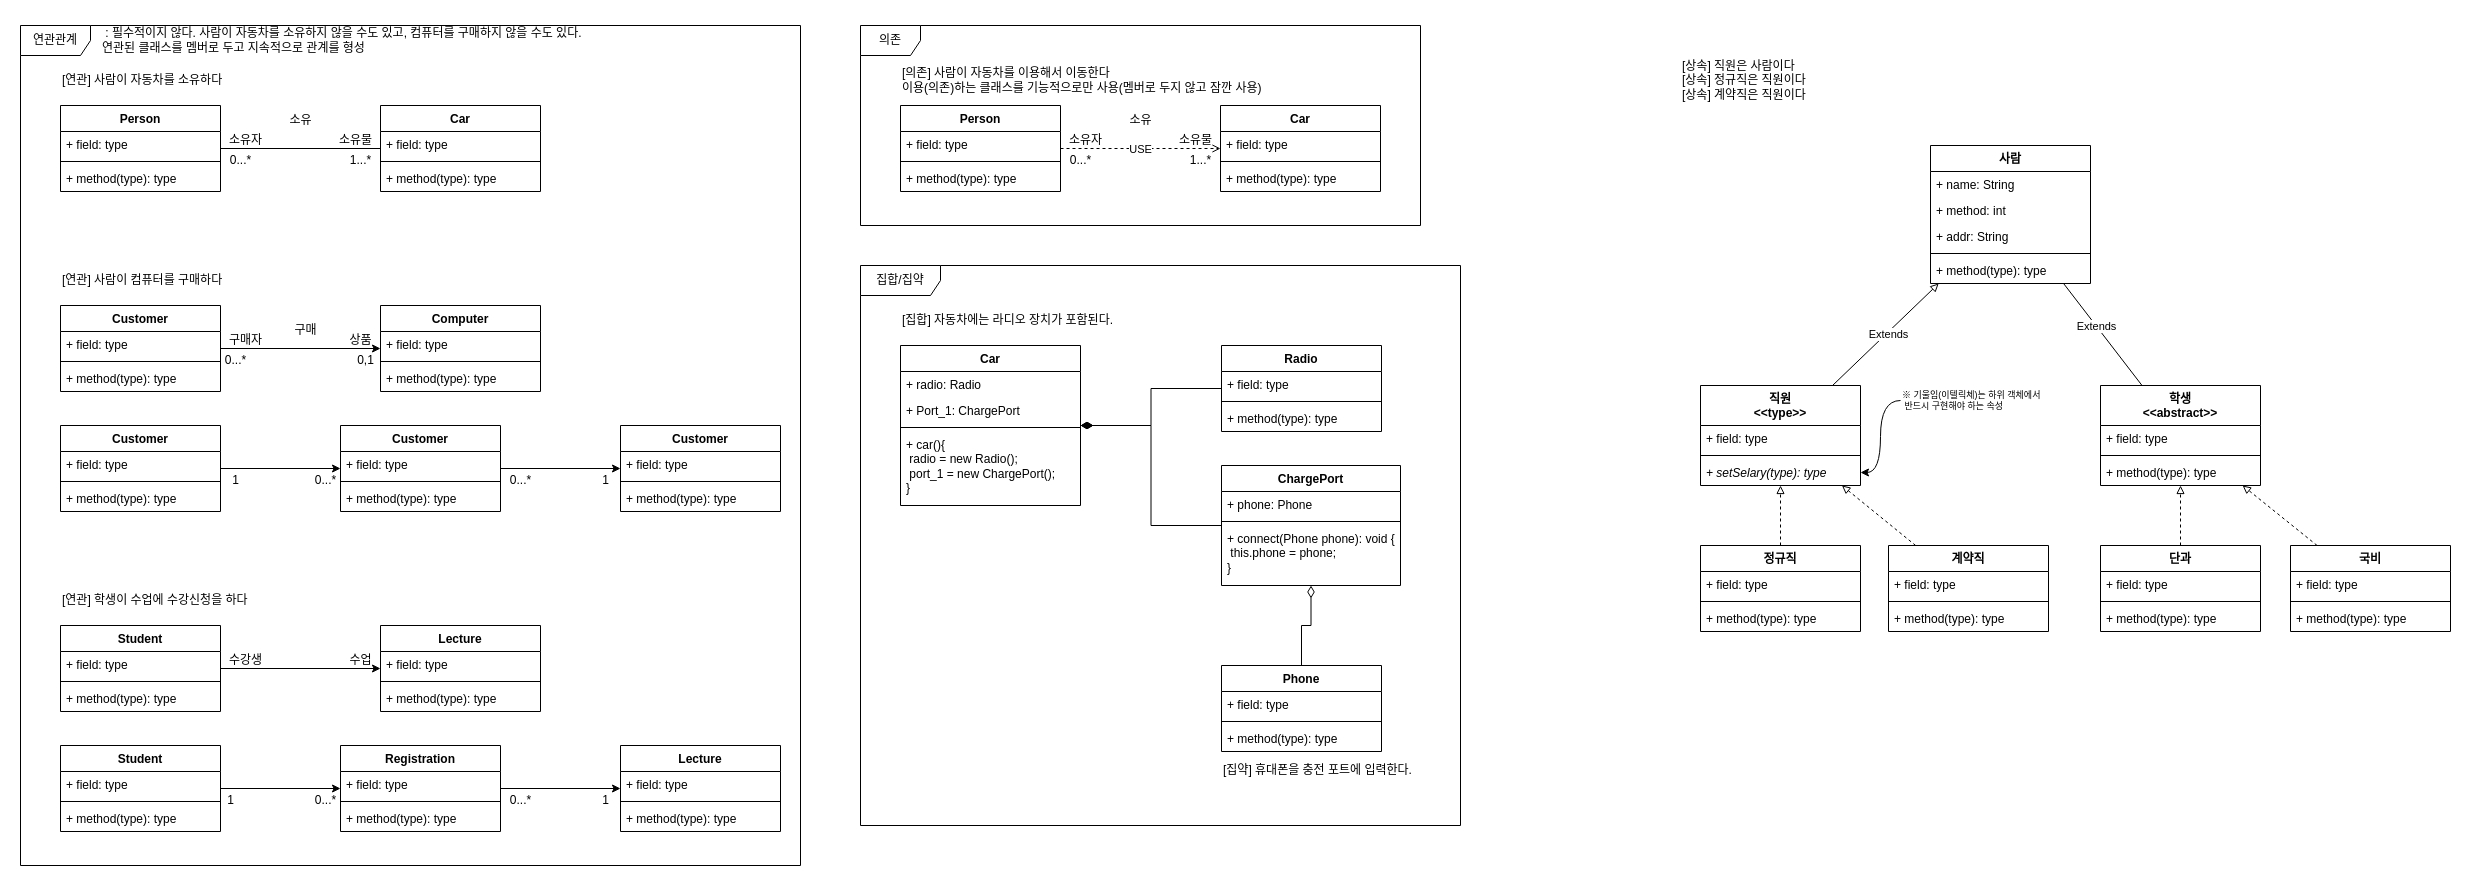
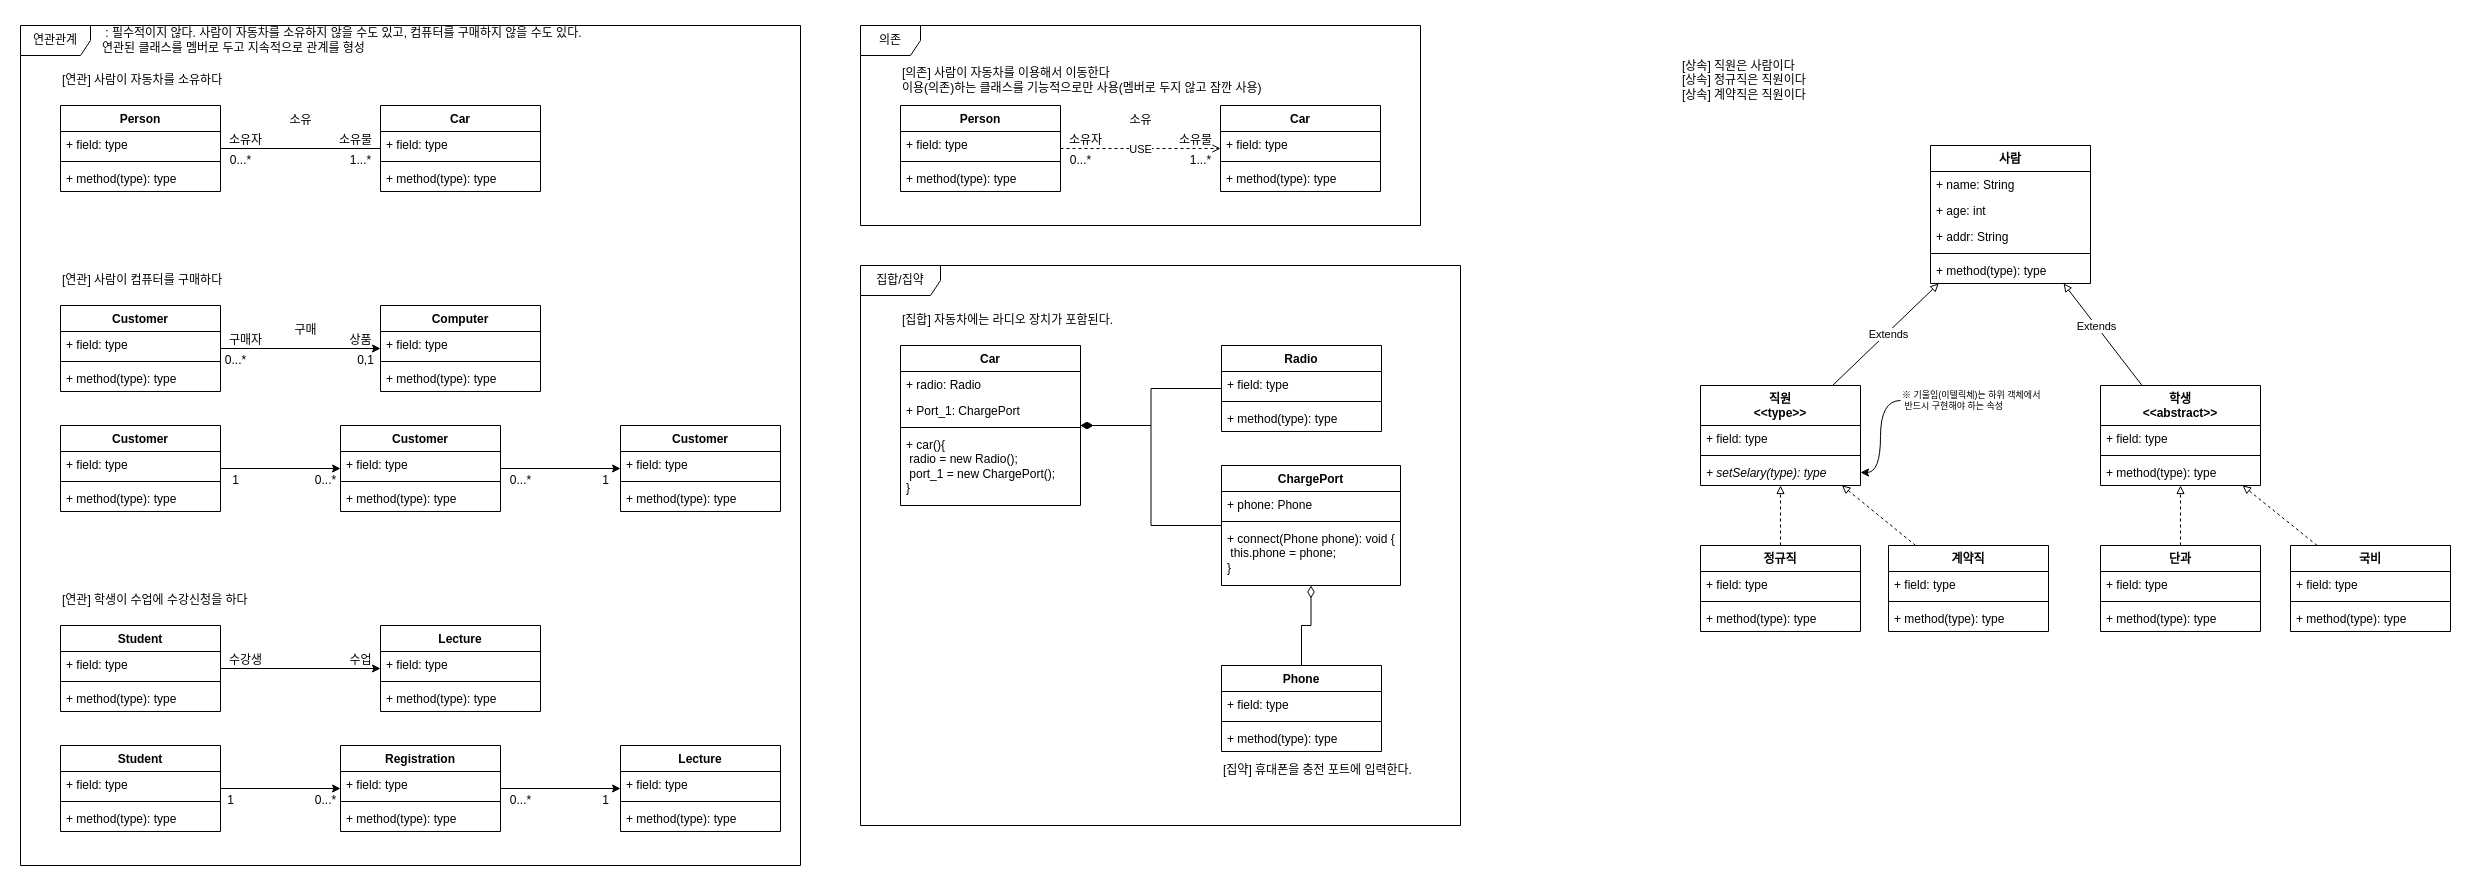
(1974, 212) -> (1964, 212)
(2067, 288) -> (2069, 291)
